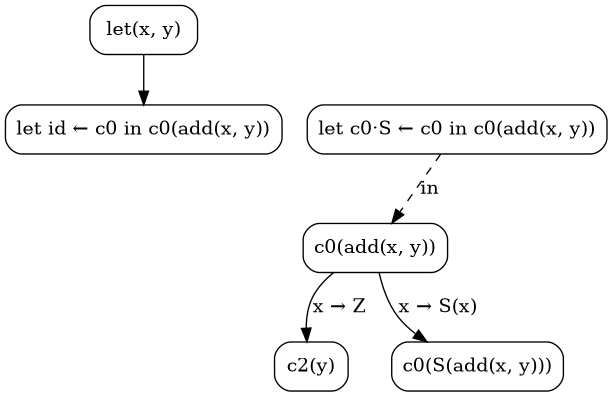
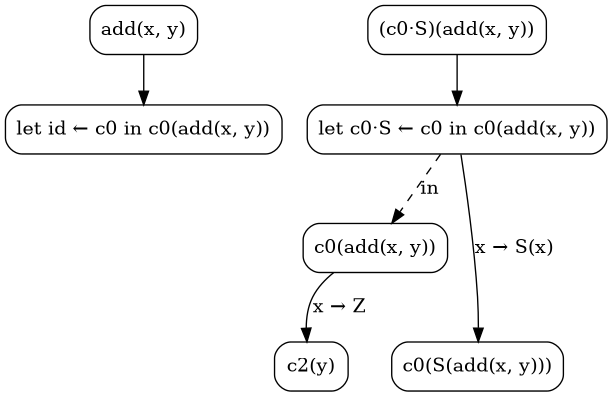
(144, 30) -> (144, 30)
none -> (457, 30)
(391, 307) -> (473, 241)
